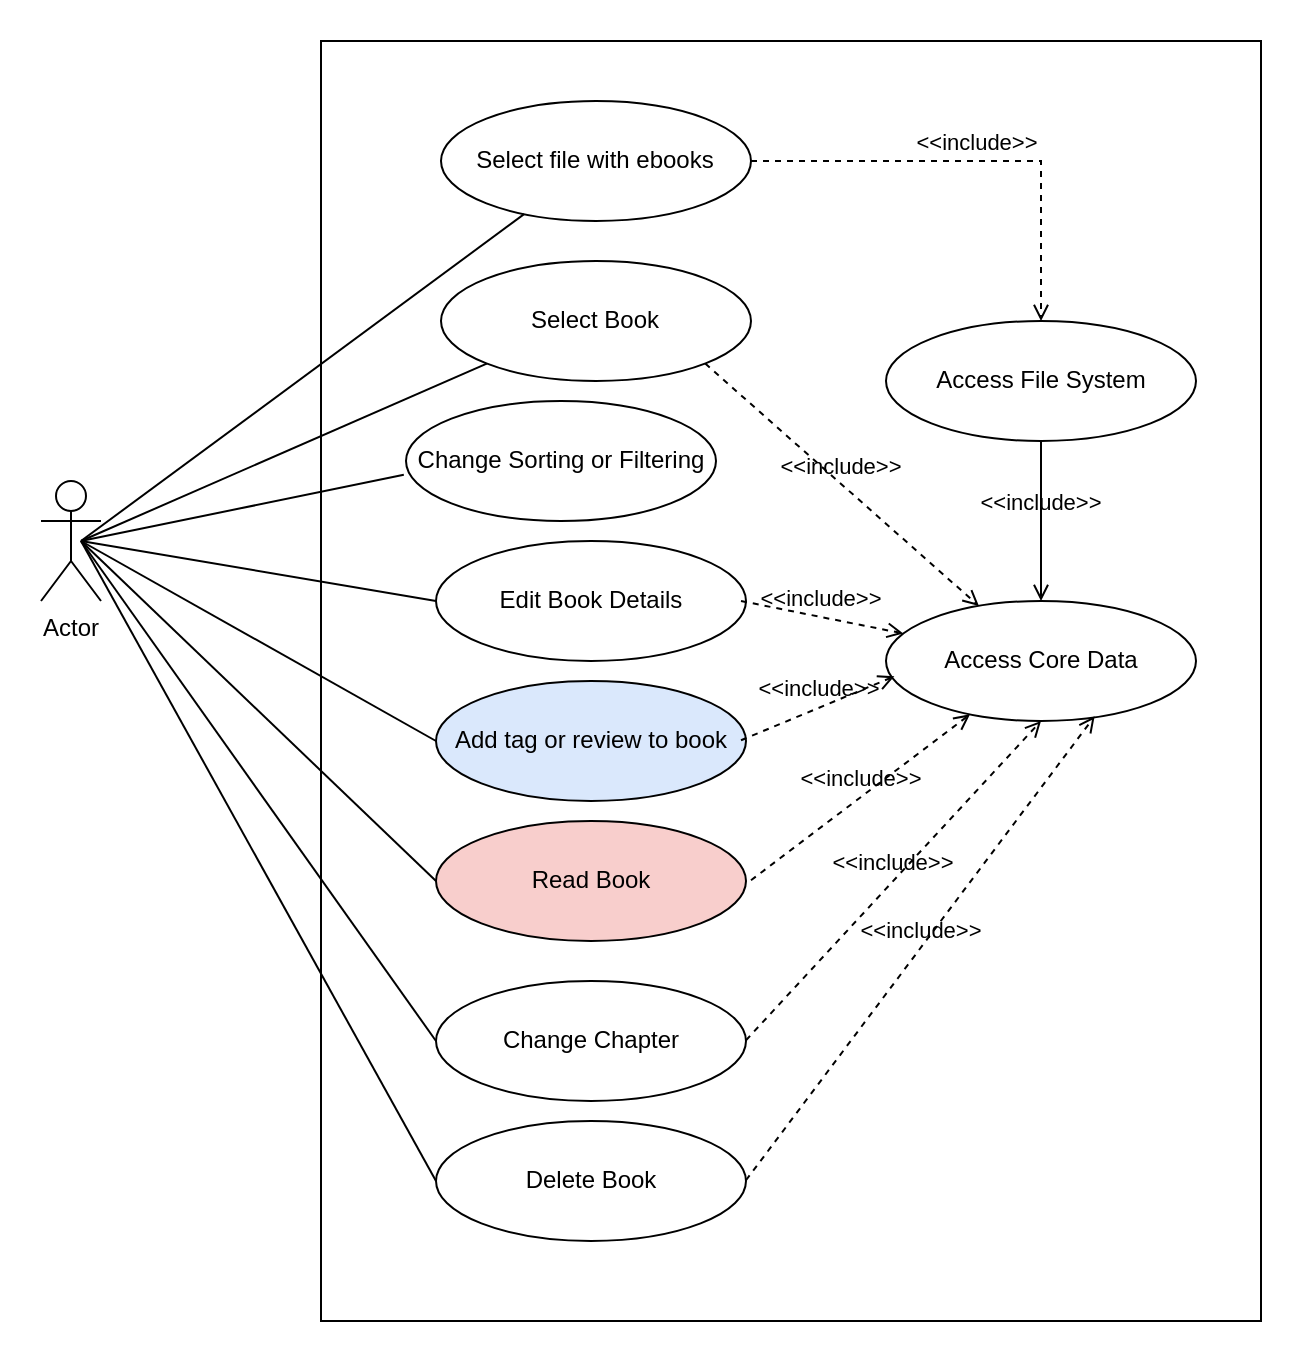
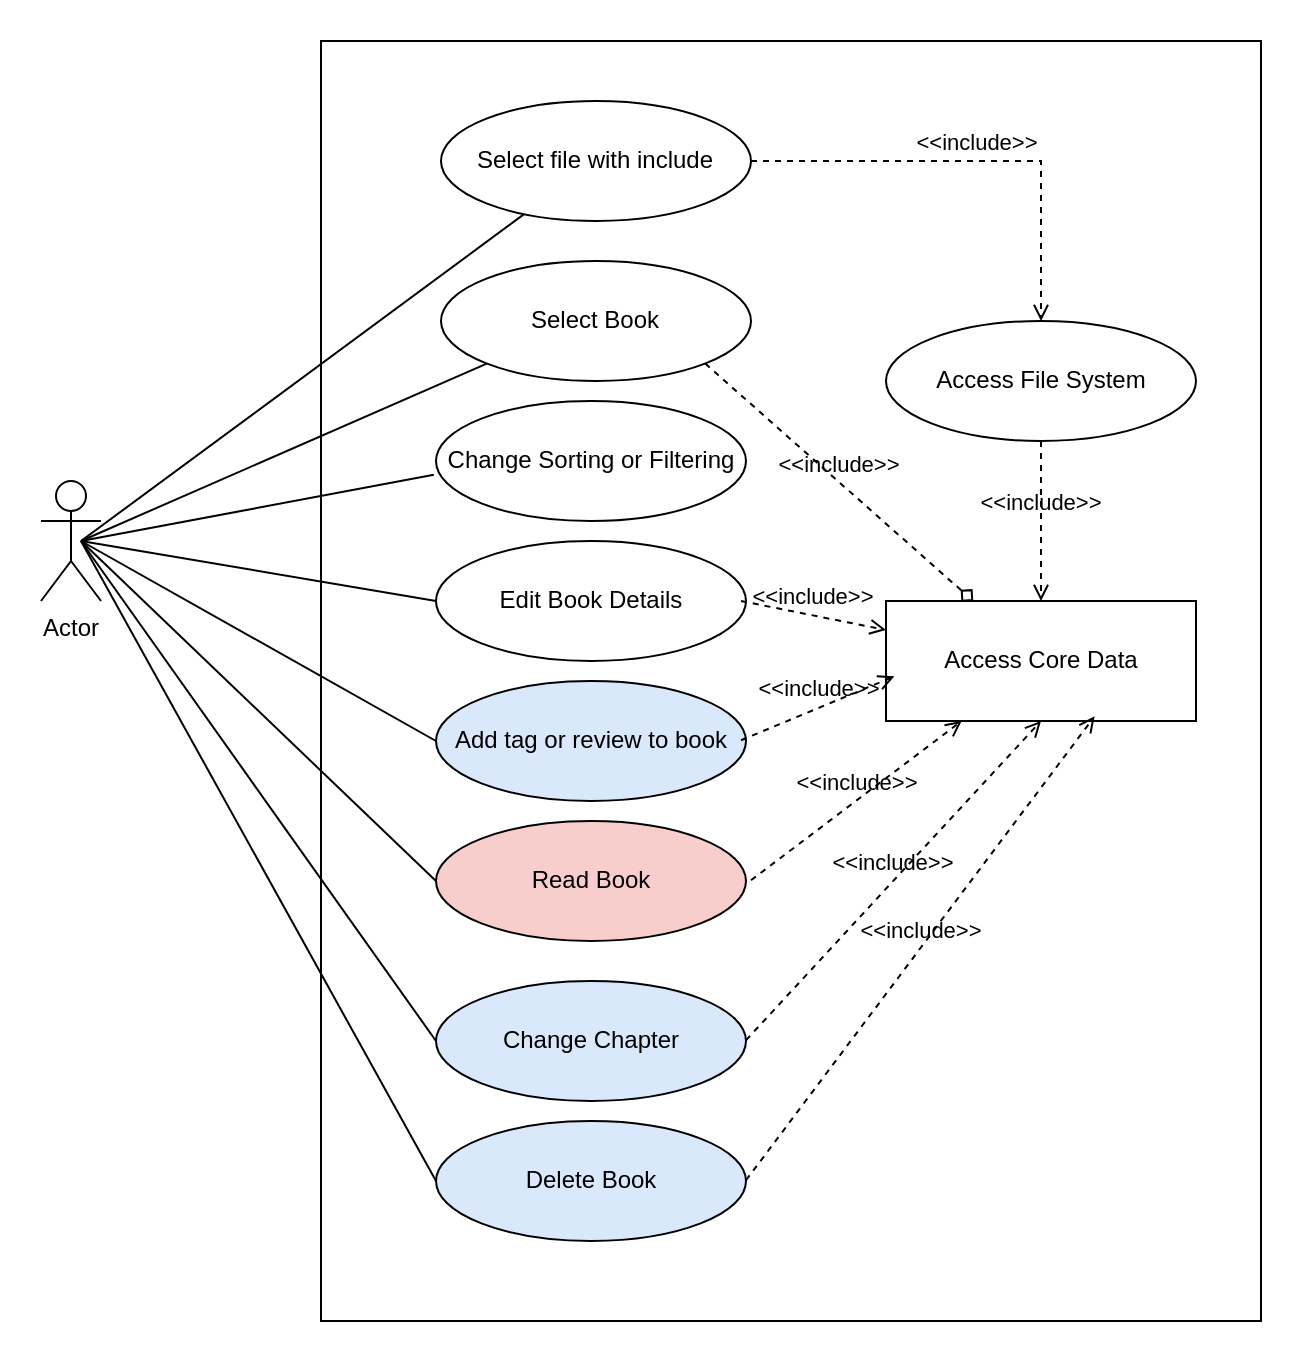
(596, 161) -> (596, 161)
(561, 461) -> (591, 461)
(1041, 520) -> (1041, 520)
(967, 596) -> (960, 589)
(1041, 661) -> (1041, 661)
(591, 1041) -> (591, 1041)
(591, 1181) -> (591, 1181)
